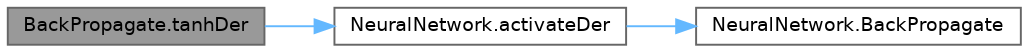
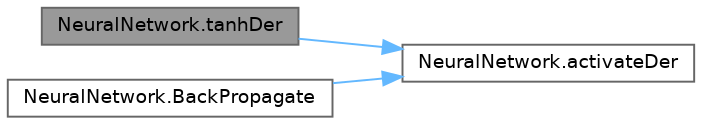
(136, 26) -> (170, 26)
(651, 26) -> (358, 81)
